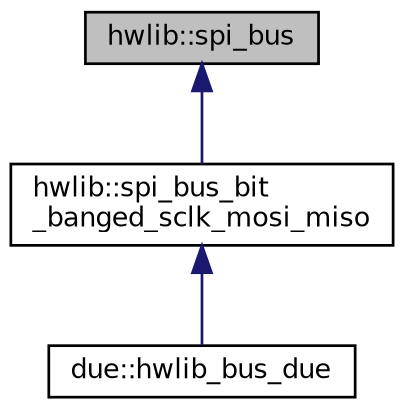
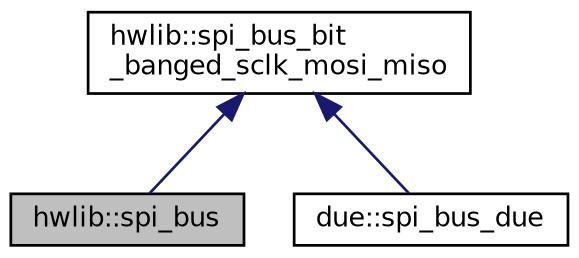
(202, 128) -> (187, 154)
(202, 371) -> (431, 220)
